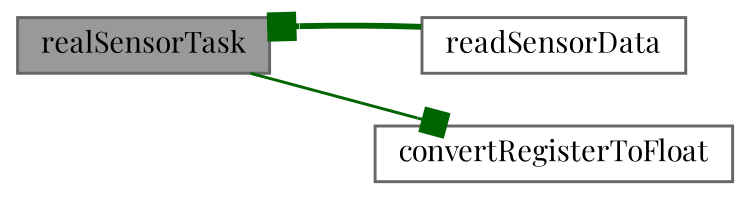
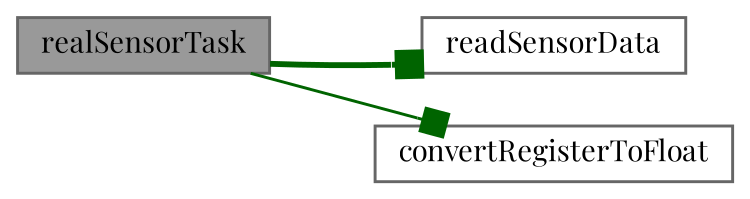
(361, 26) -> (331, 65)
